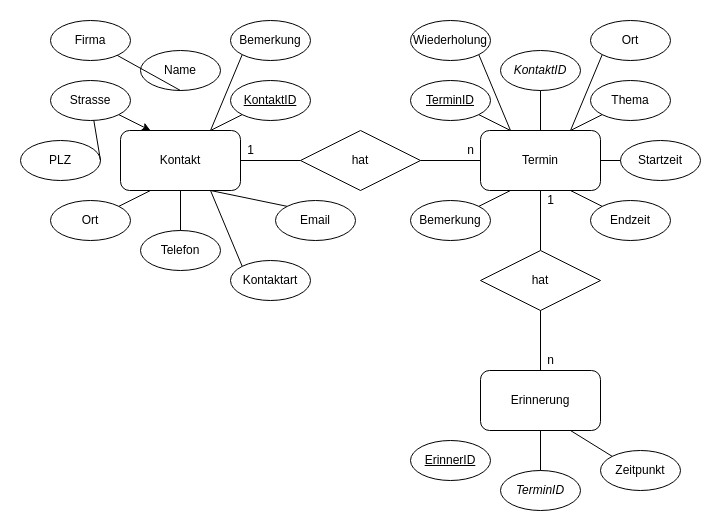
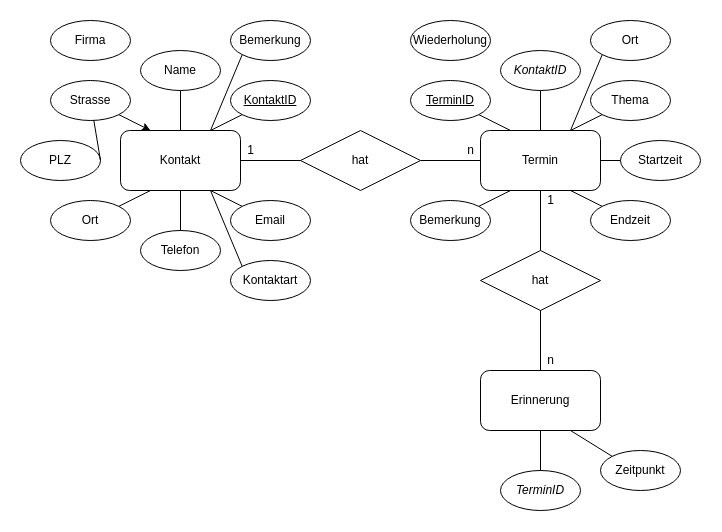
(149, 73) -> (181, 111)
(494, 91) -> none
(316, 221) -> (271, 221)
(451, 461) -> none
